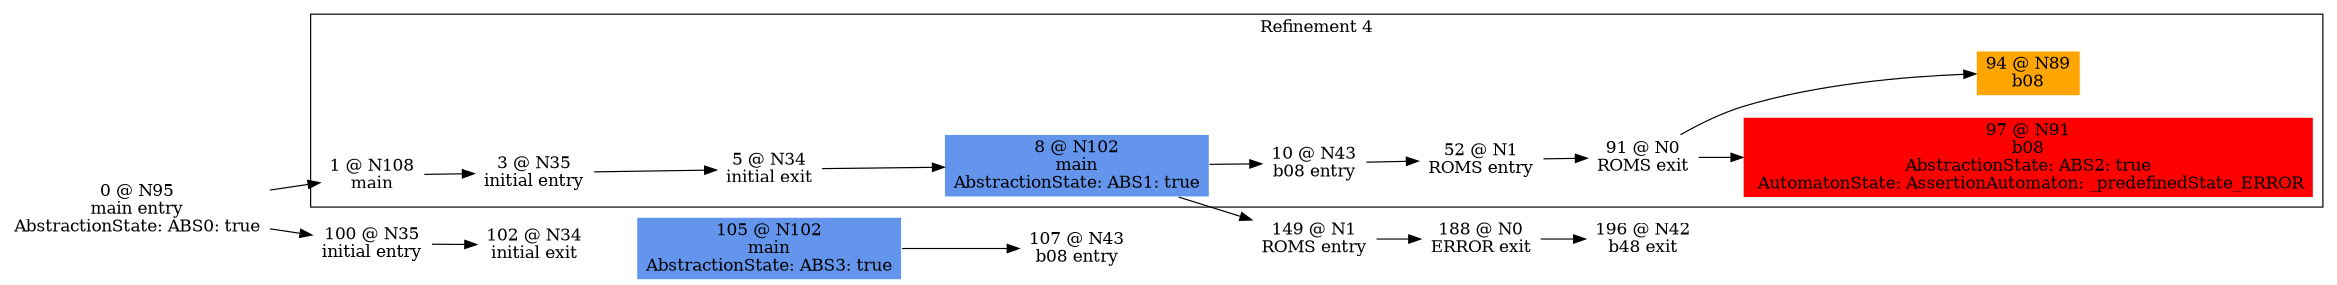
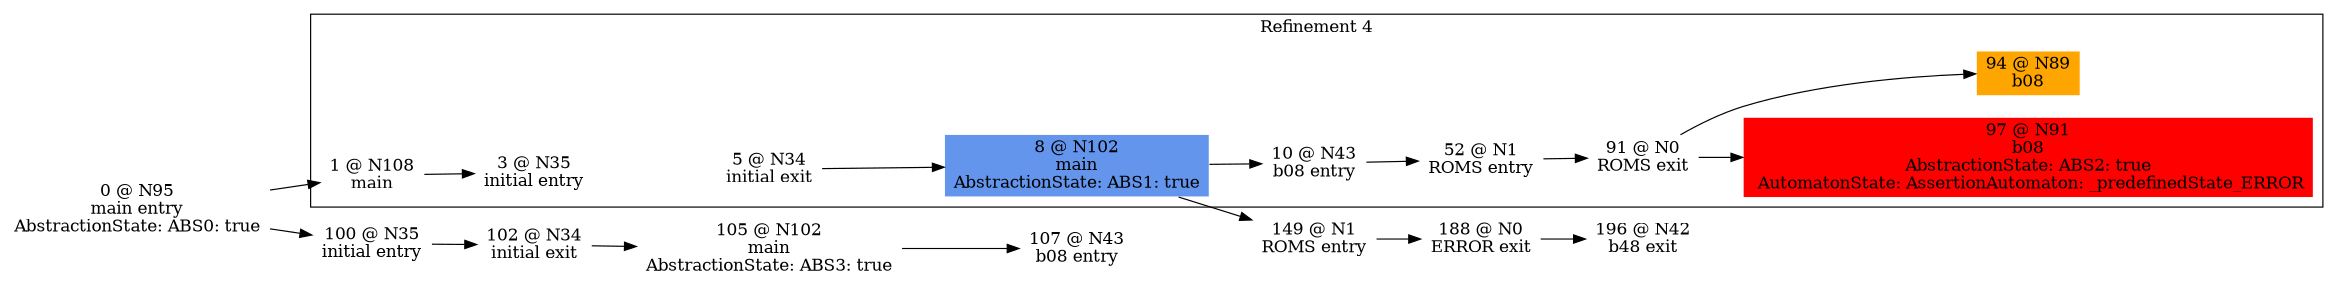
(649, 171) -> none
none -> (608, 246)
(769, 248) -> (769, 248)
